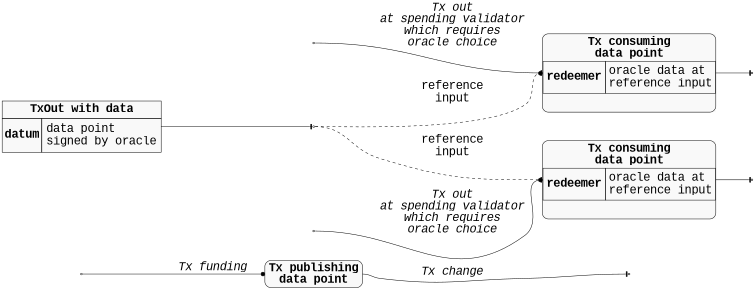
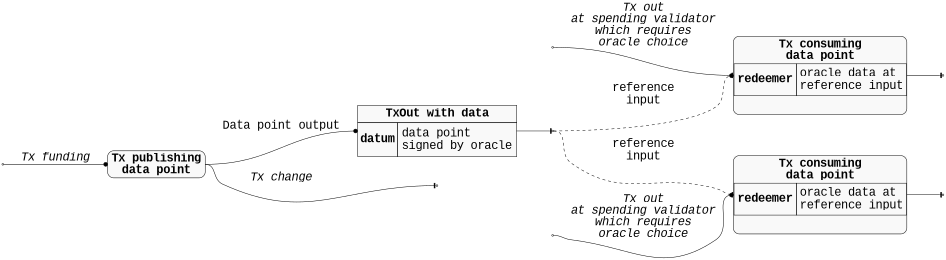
none -> (279, 148)
